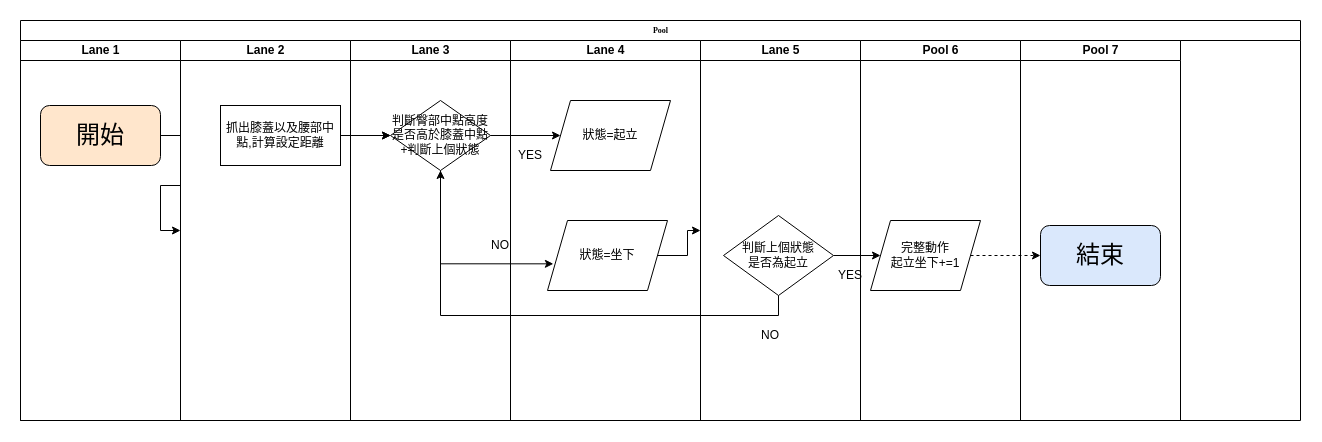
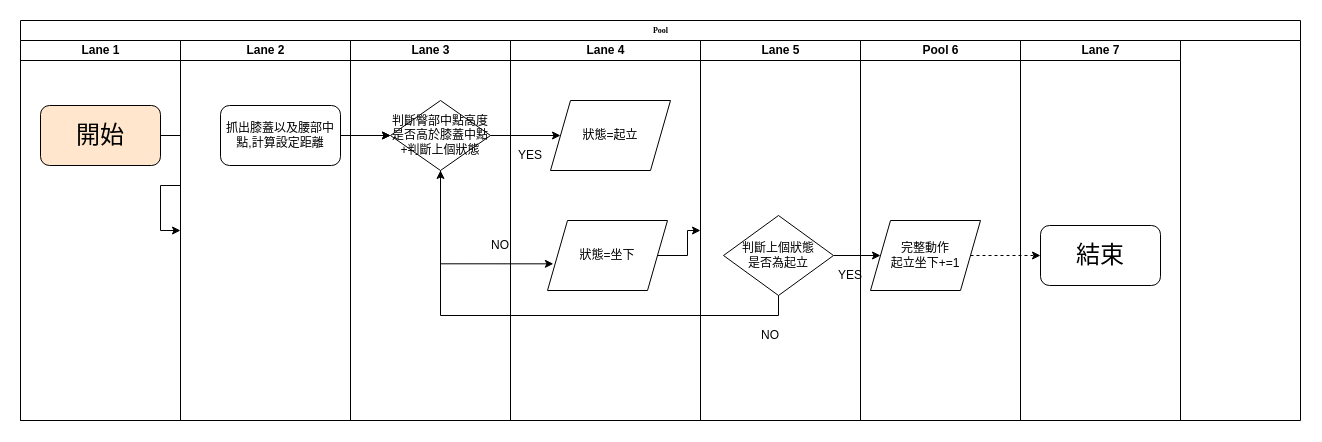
(1101, 51) -> (1101, 51)
(281, 136) -> (281, 136)
(1101, 256) -> (1101, 256)
